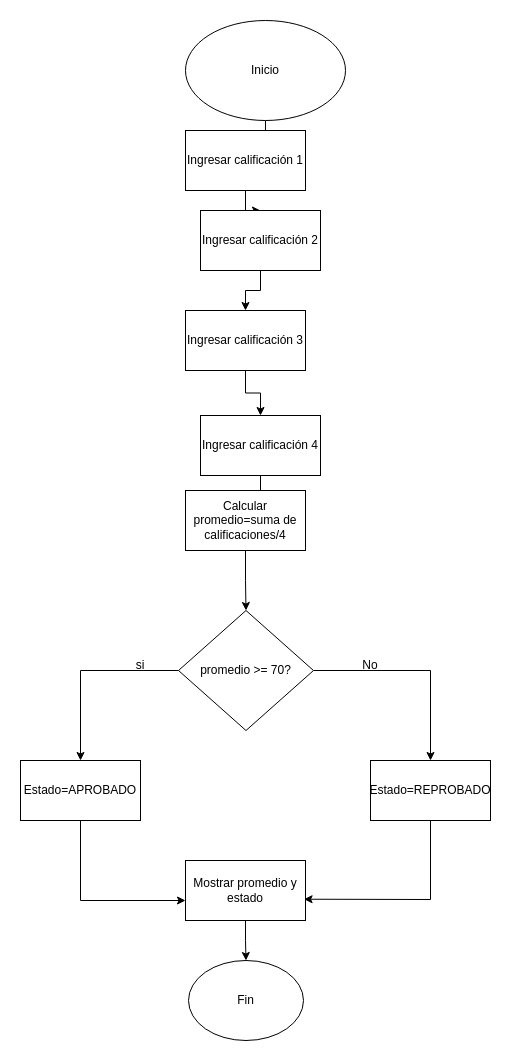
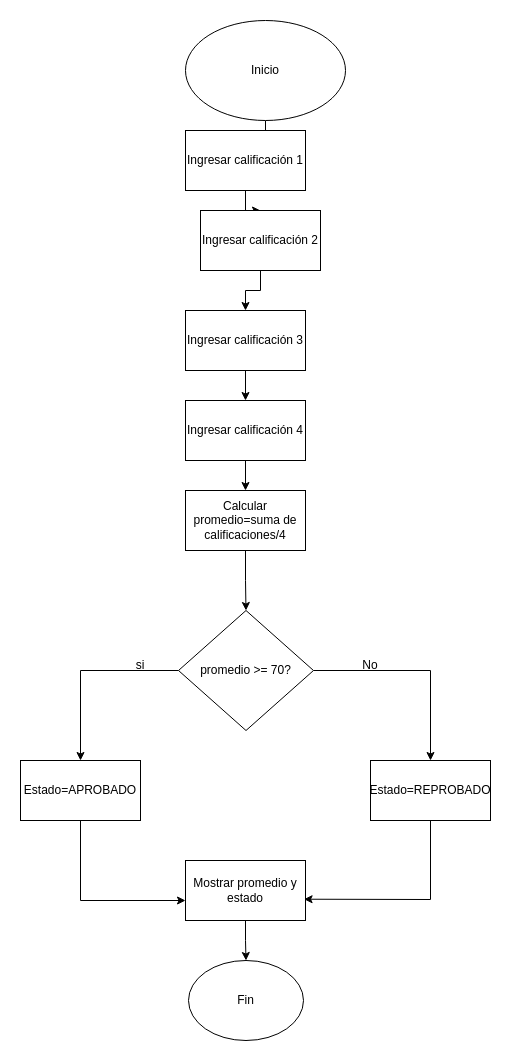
(261, 446) -> (246, 431)
